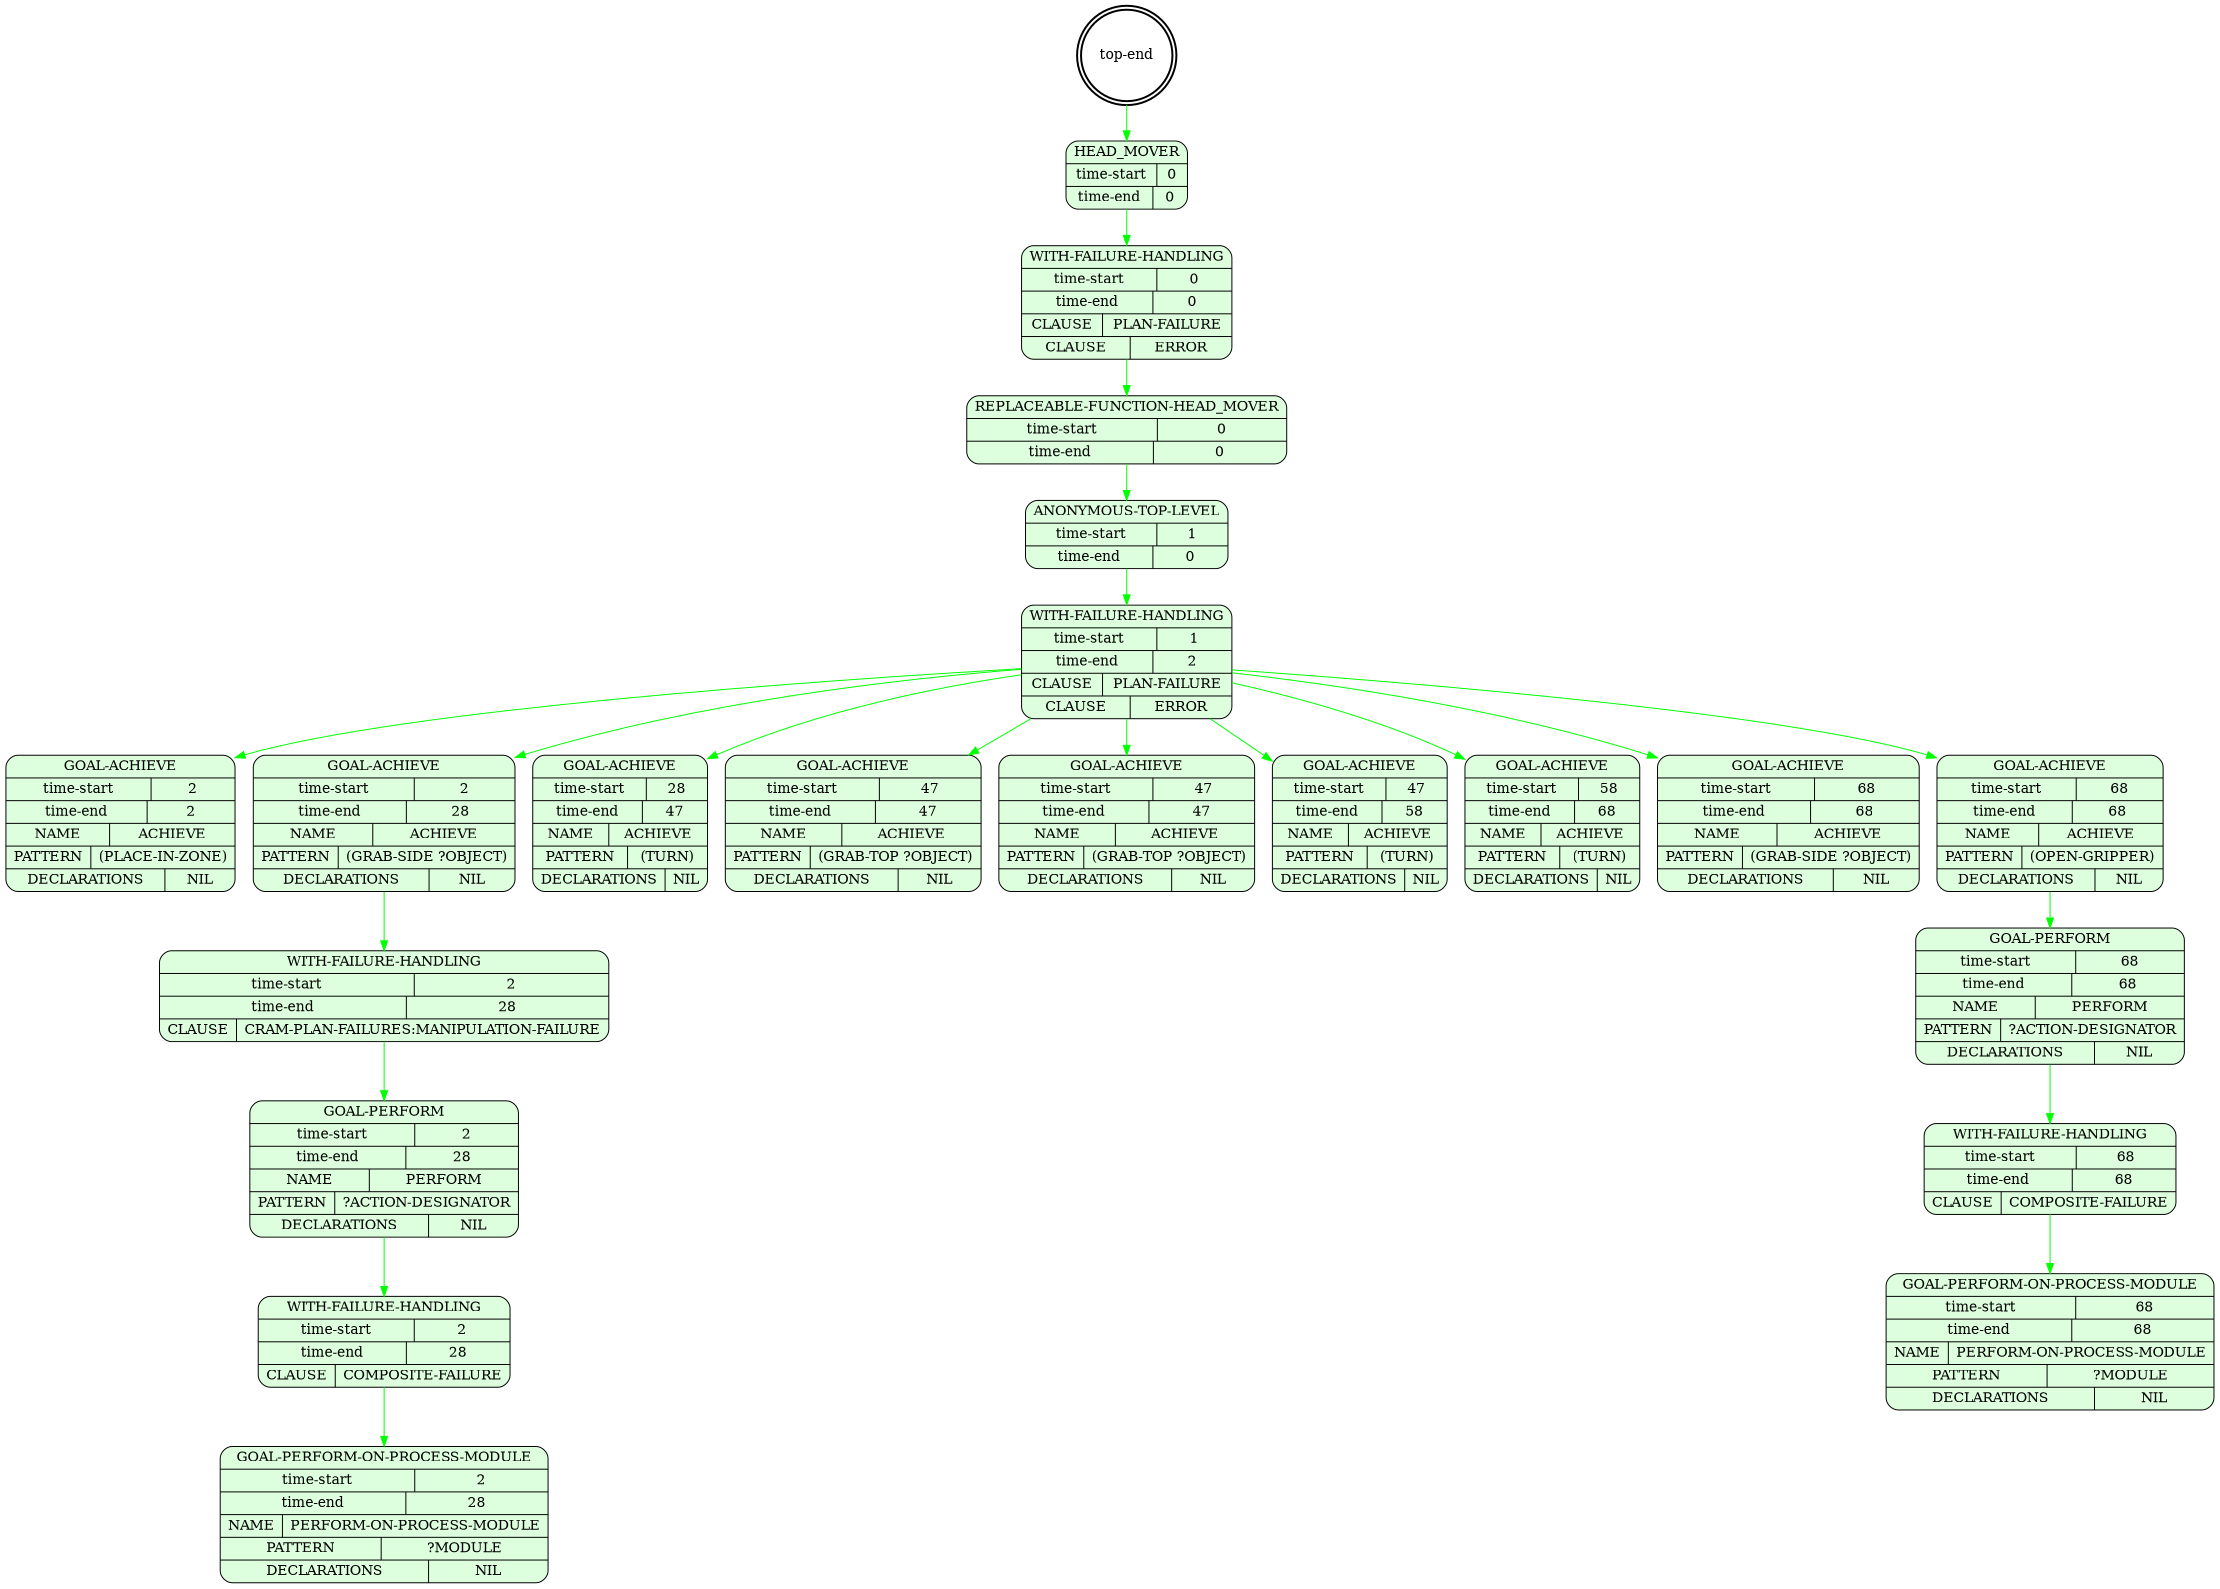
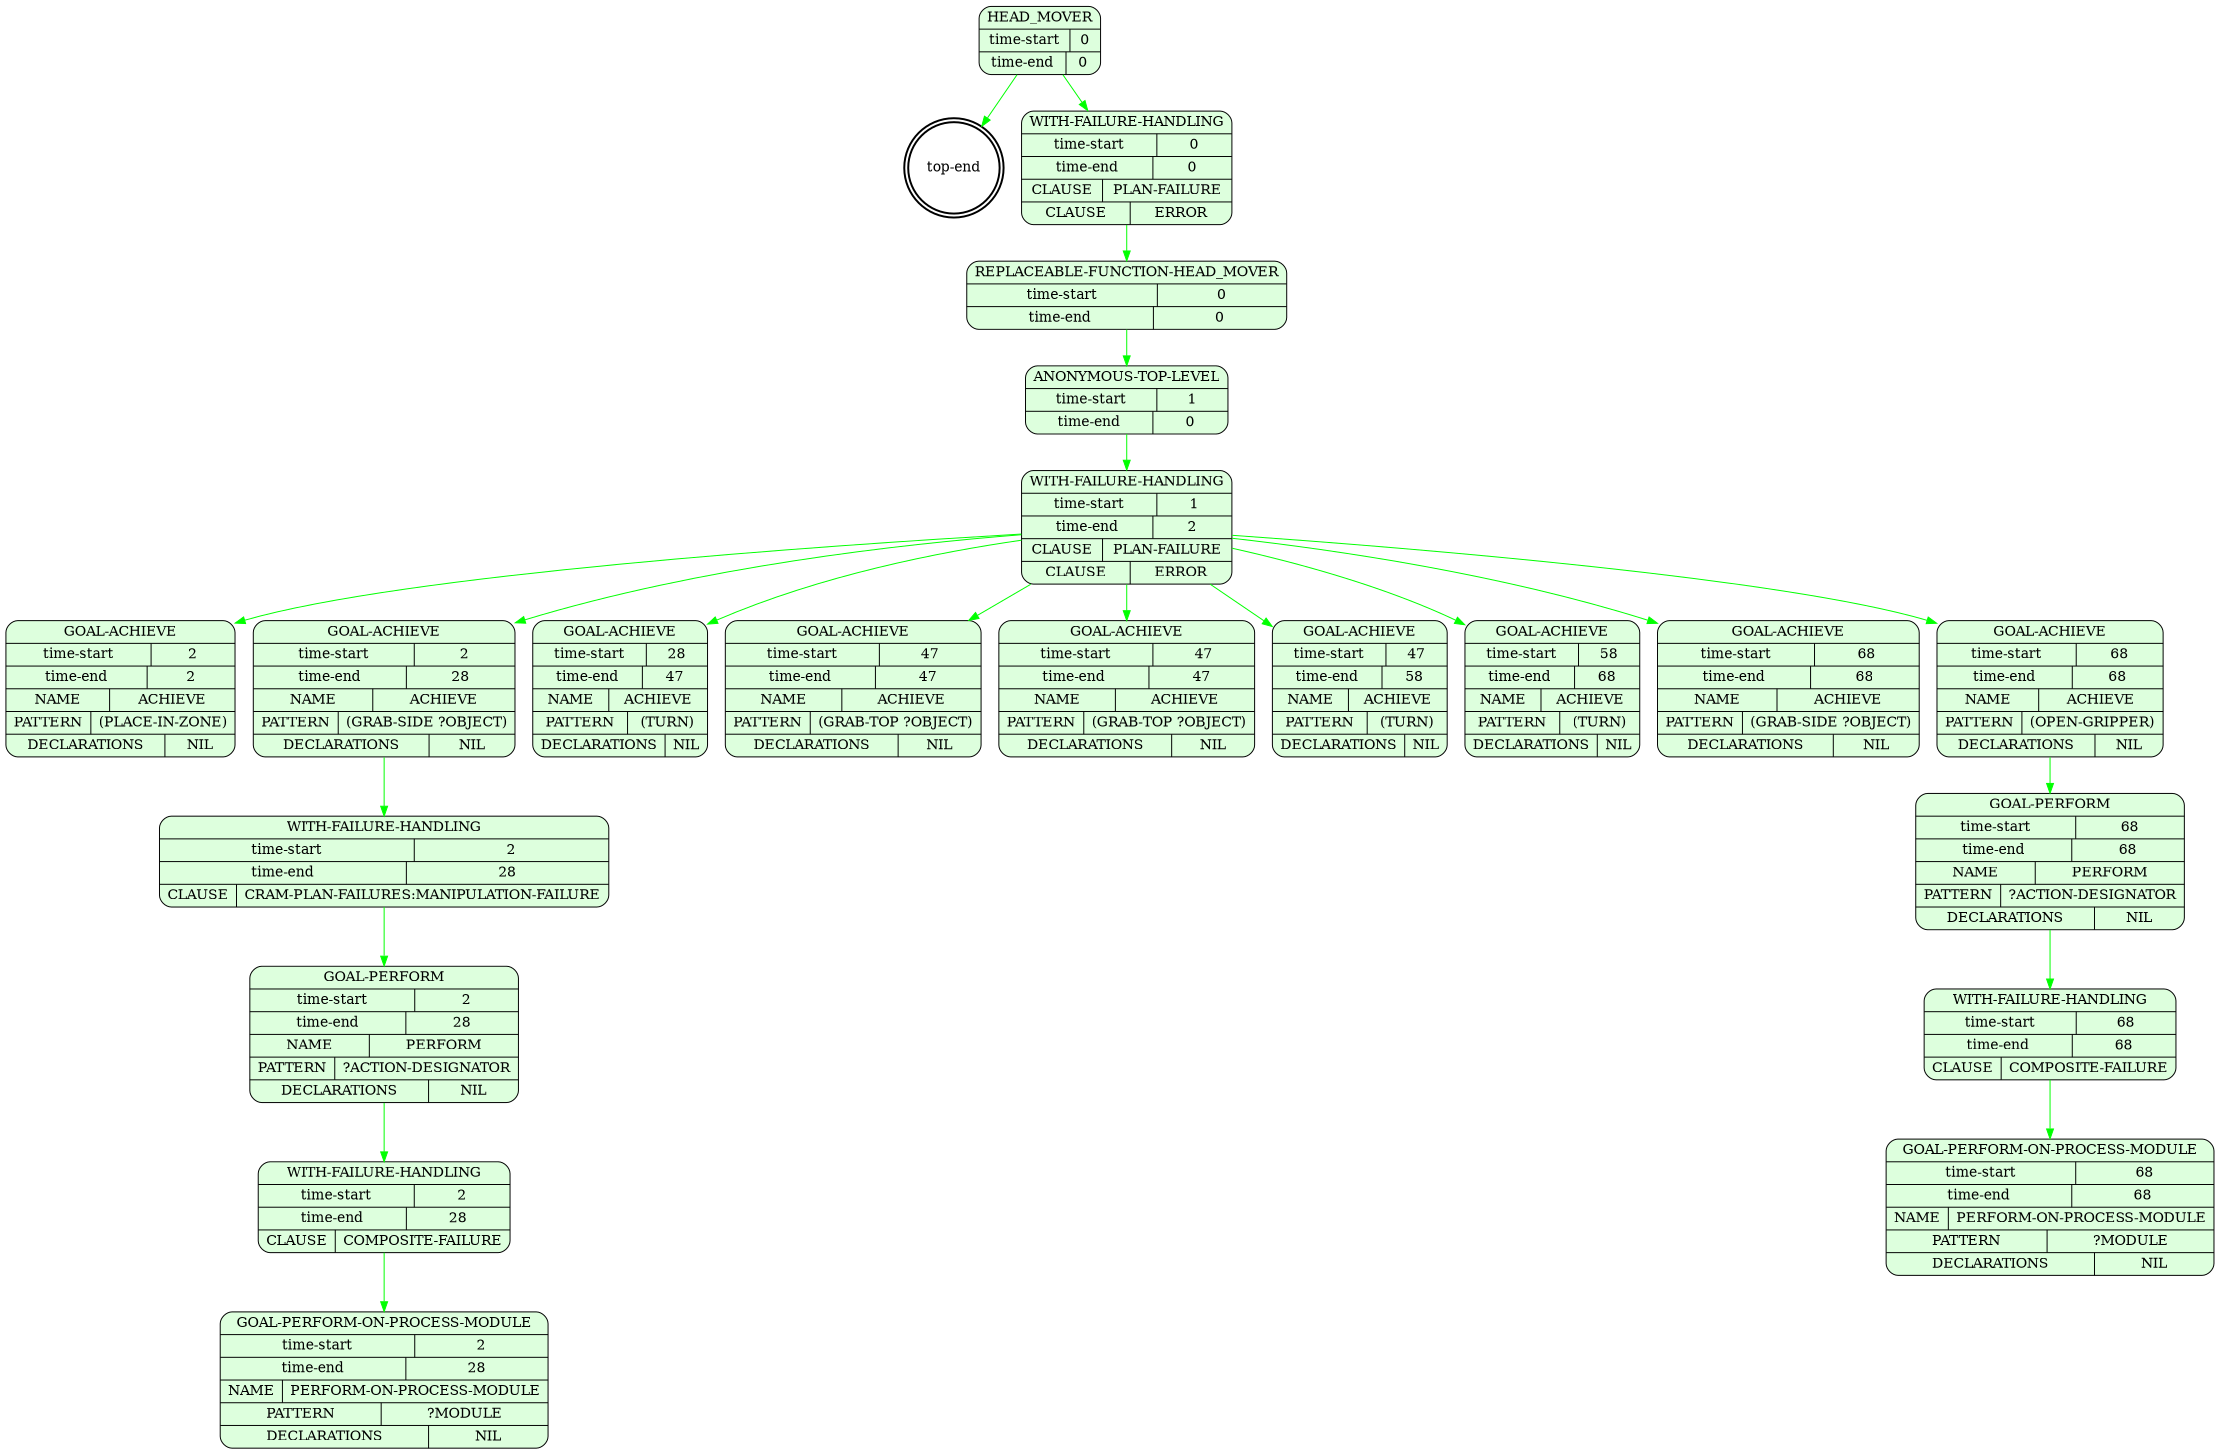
(1127, 118) -> (1002, 96)
